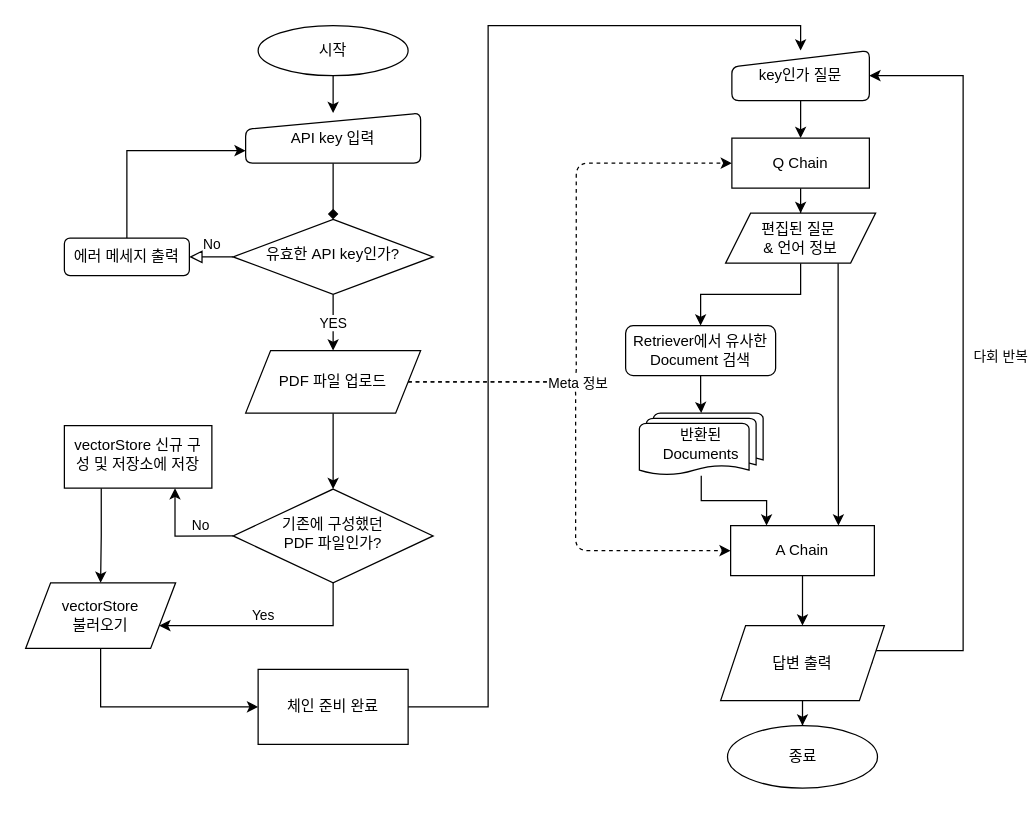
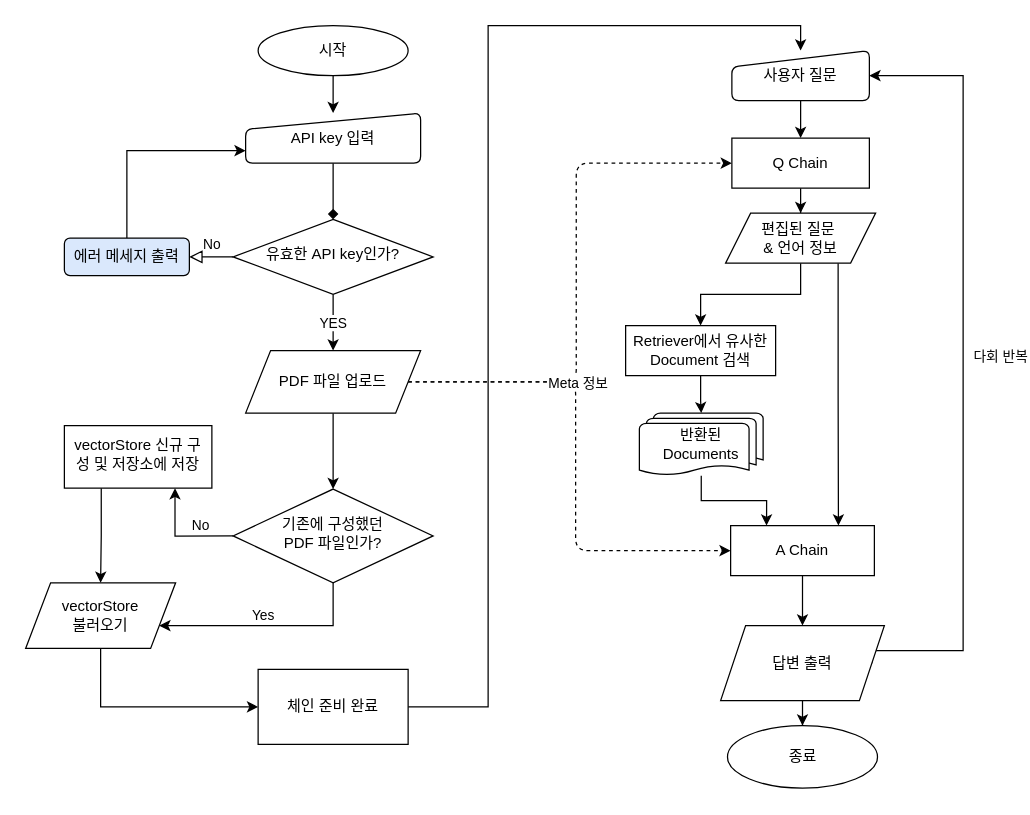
(801, 76) -> (801, 76)
(127, 257) -> (127, 257)
(701, 351) -> (701, 351)
